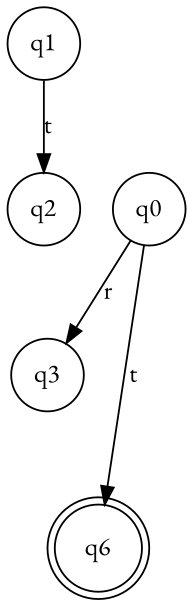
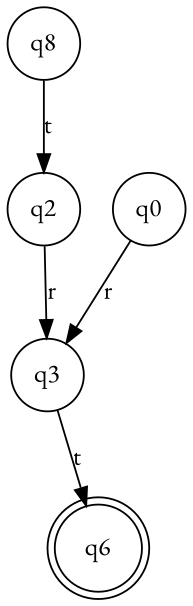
(44, 44) -> (44, 44)
none -> (45, 283)
(126, 366) -> (69, 449)
